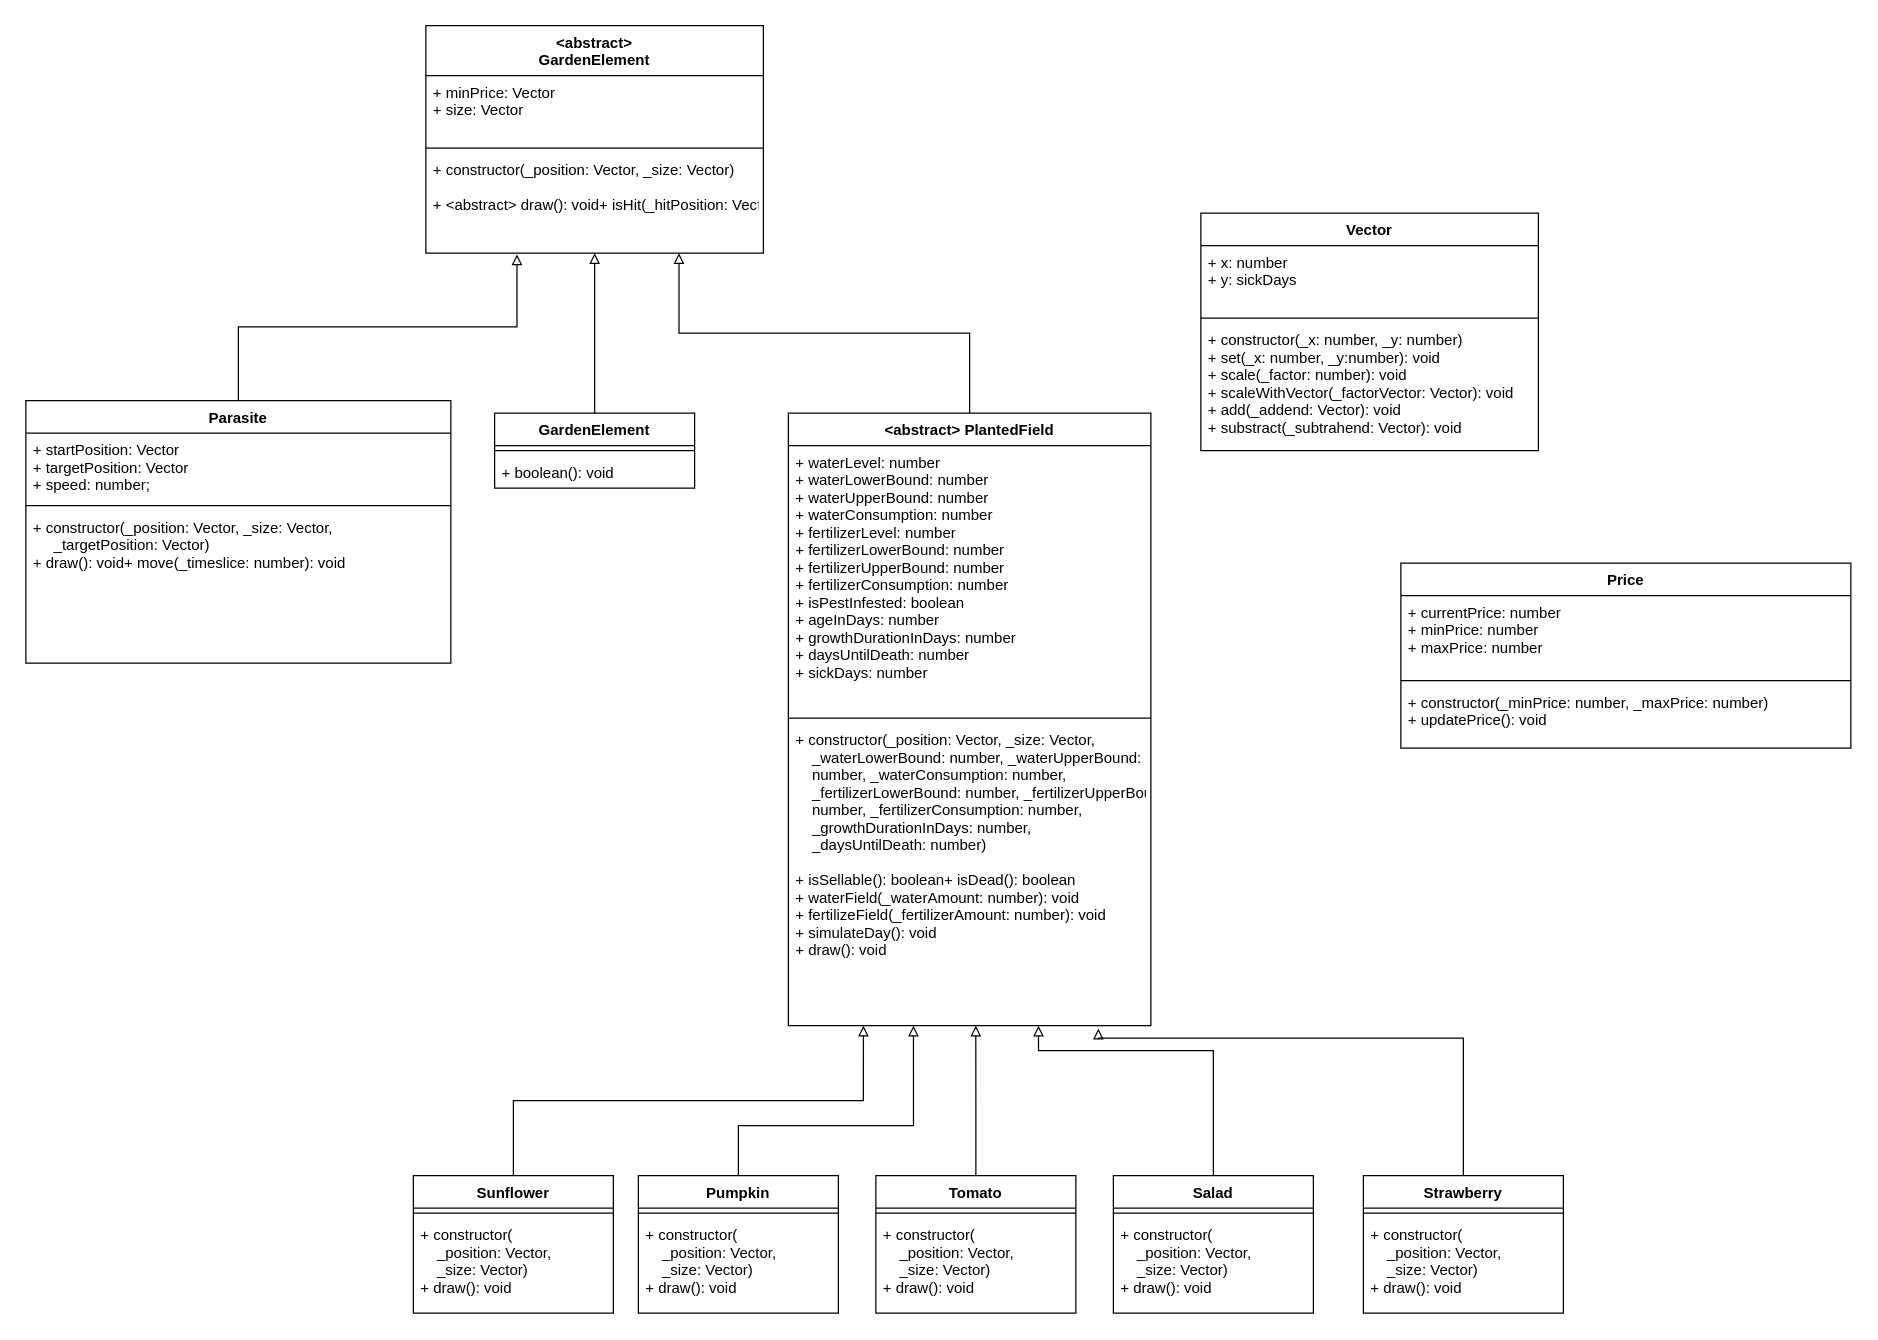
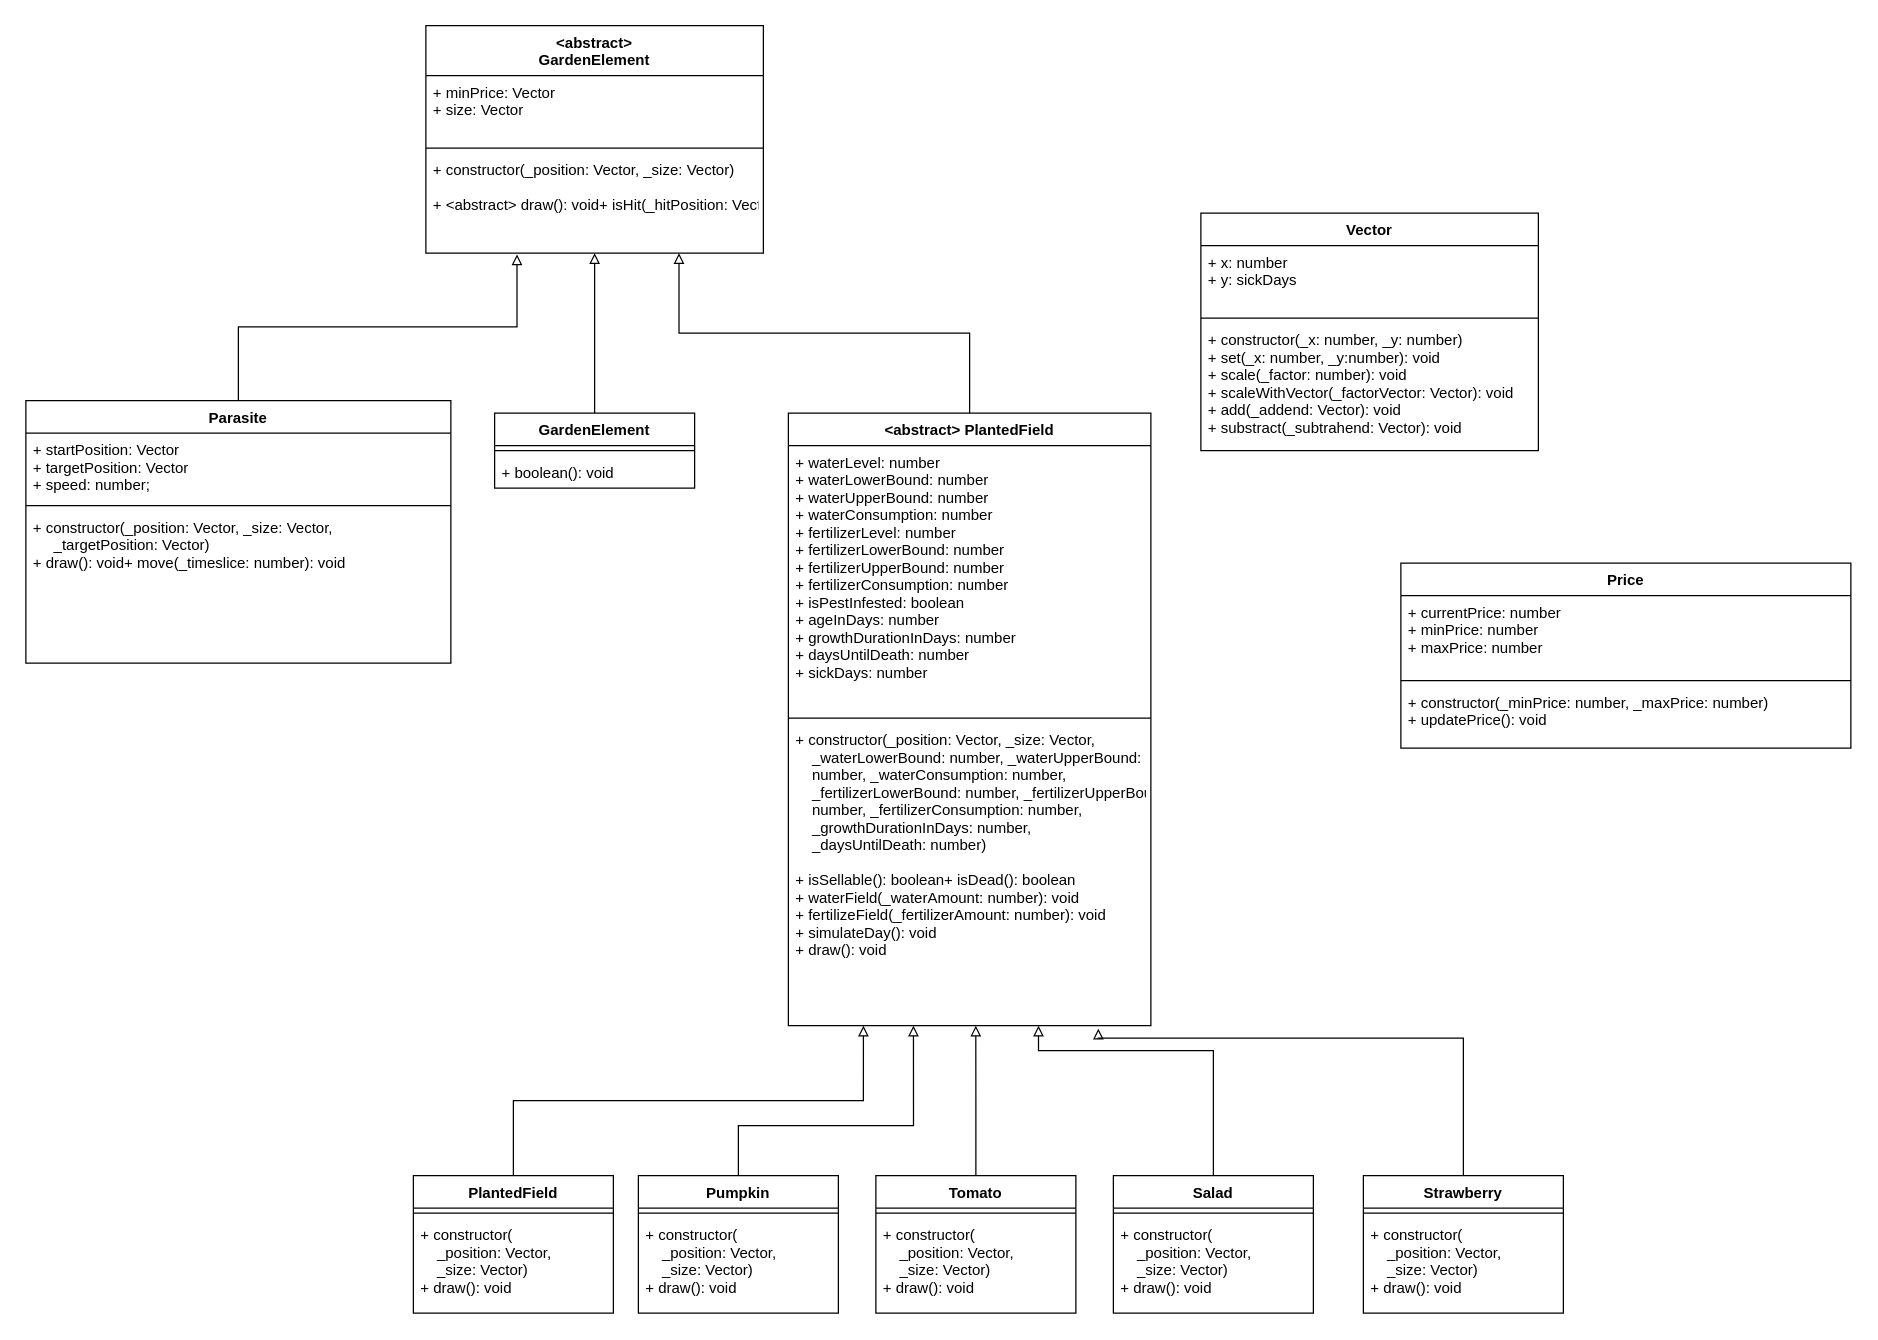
(513, 1193) -> (513, 1193)
